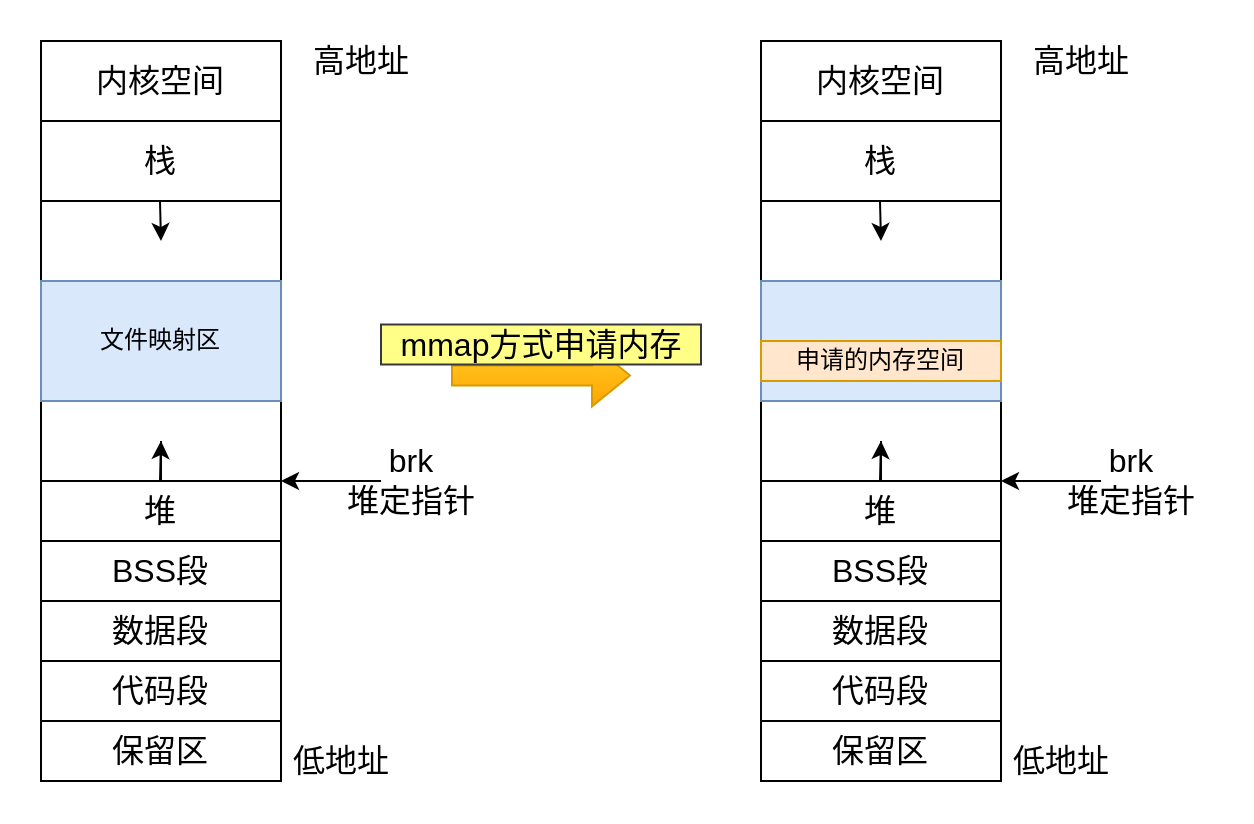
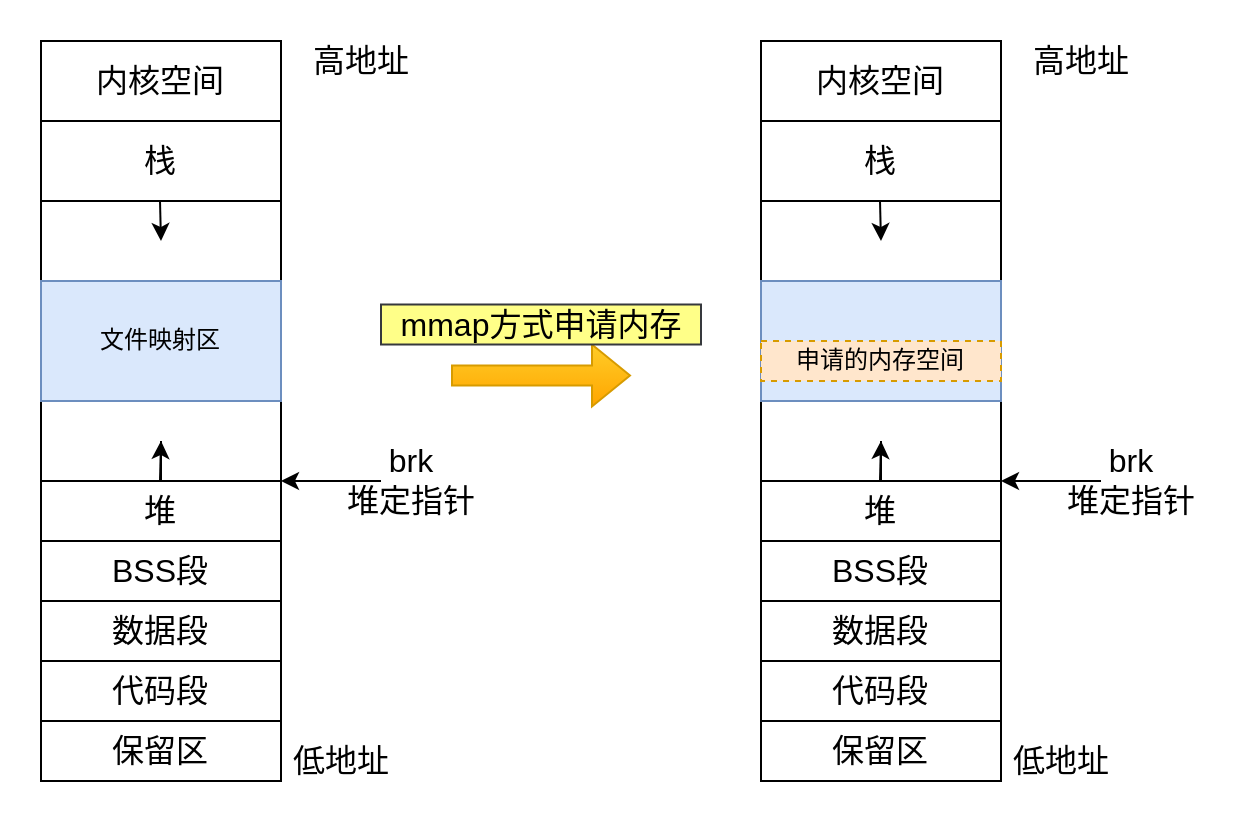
(541, 345) -> (541, 325)
(881, 361) -> (881, 361)
